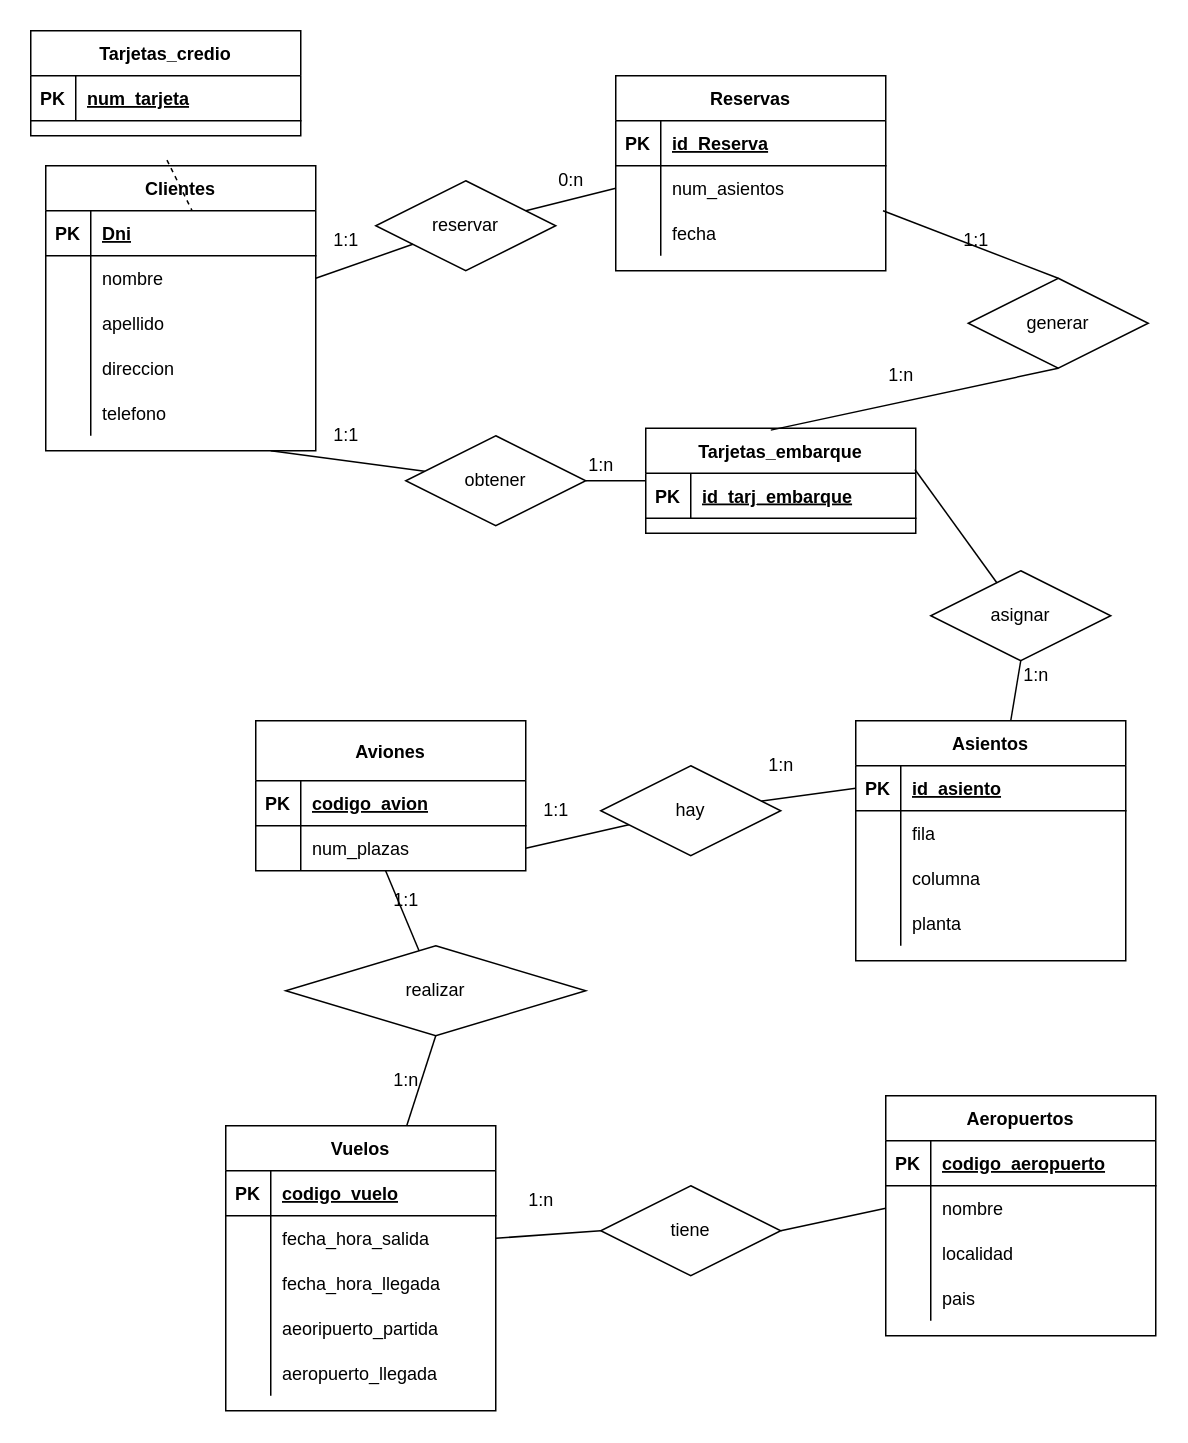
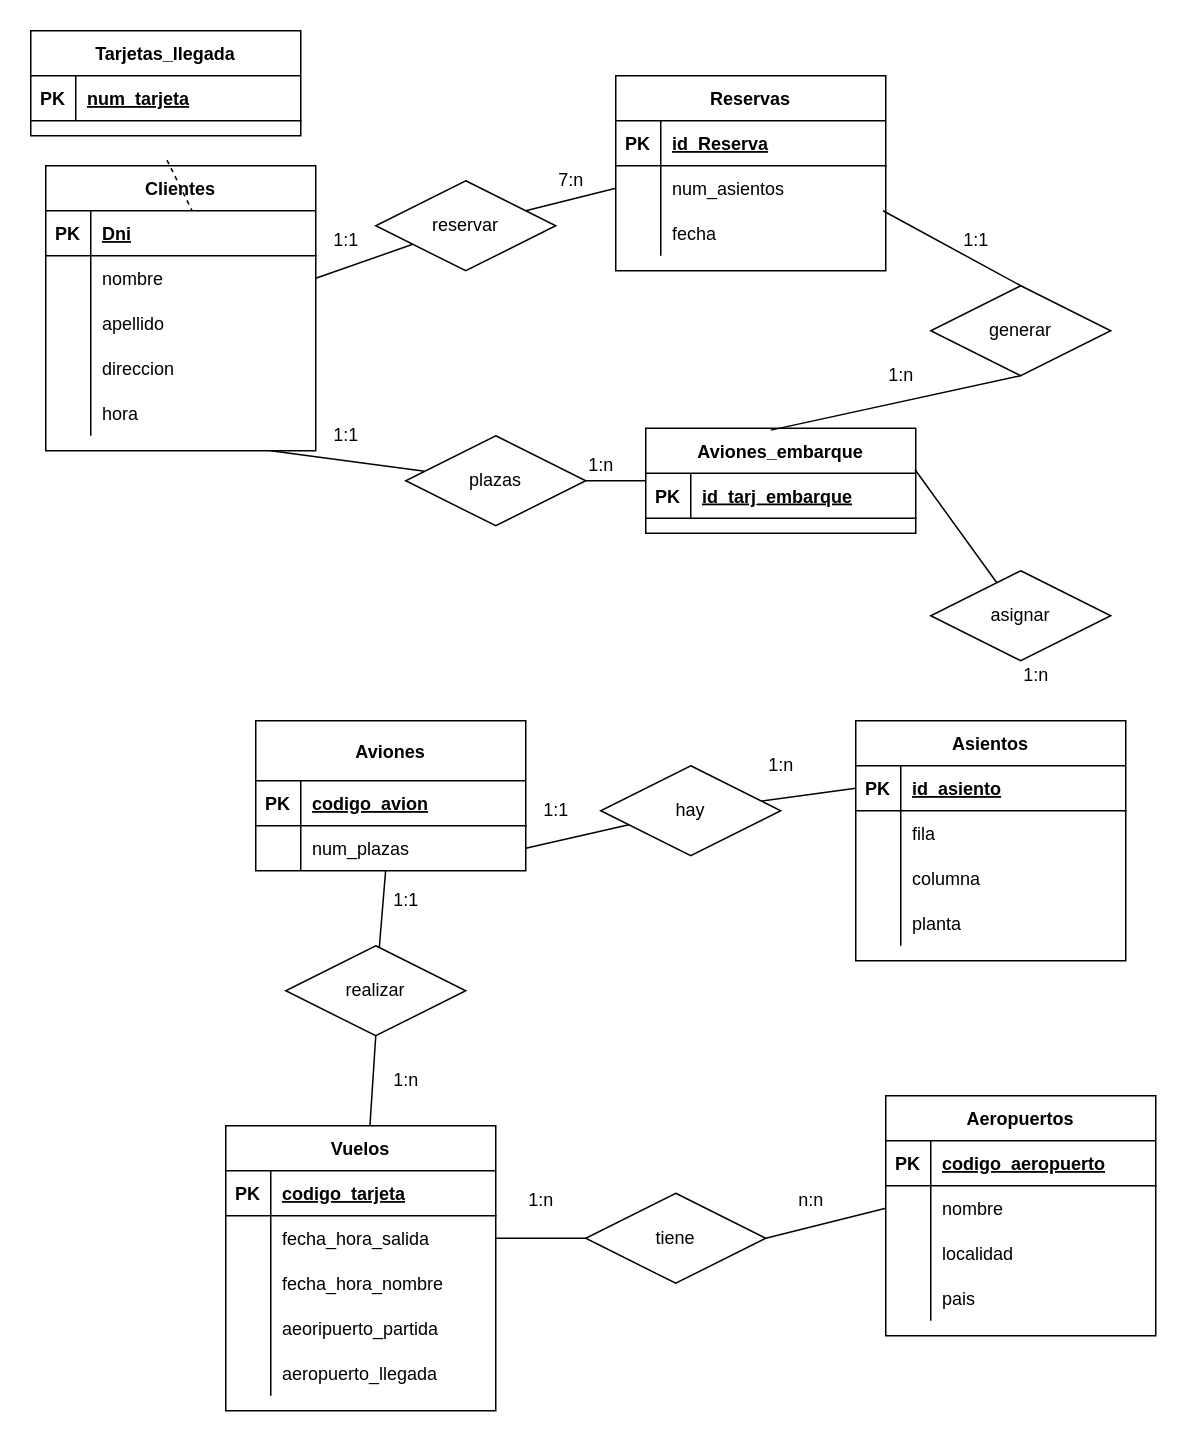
(165, 54) -> (165, 54)
(572, 181) -> (572, 181)
(1058, 323) -> (1021, 331)
(140, 414) -> (122, 414)
(780, 452) -> (780, 452)
(496, 481) -> (496, 481)
(1016, 691) -> none
(436, 991) -> (376, 991)
(338, 1194) -> (350, 1194)
none -> (811, 1201)
(691, 1231) -> (676, 1238)
(368, 1284) -> (368, 1284)
